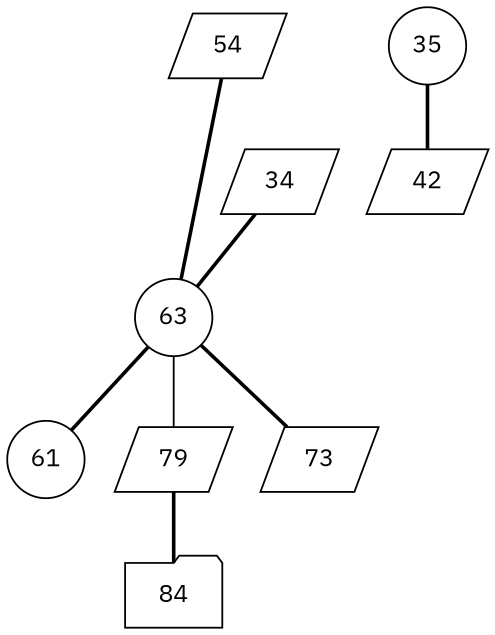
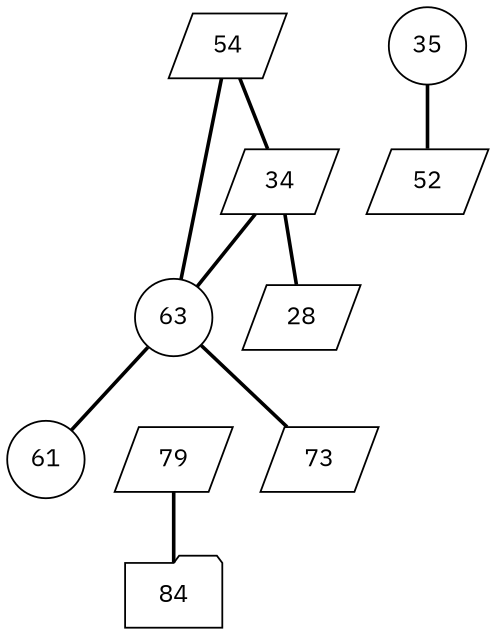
none -> (254, 114)
(427, 182) -> (427, 182)
none -> (301, 318)
(174, 392) -> none
